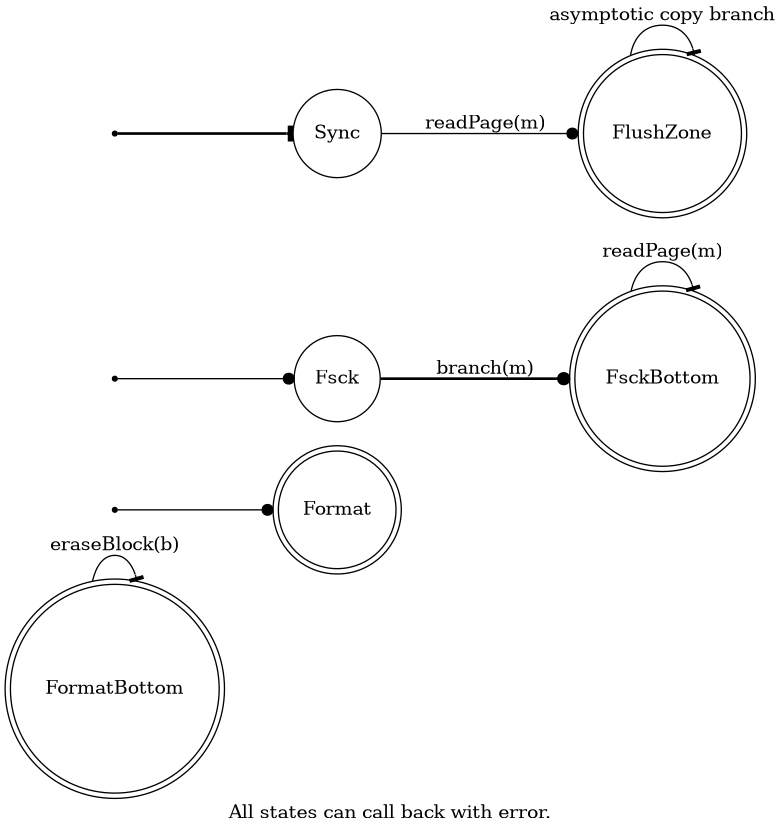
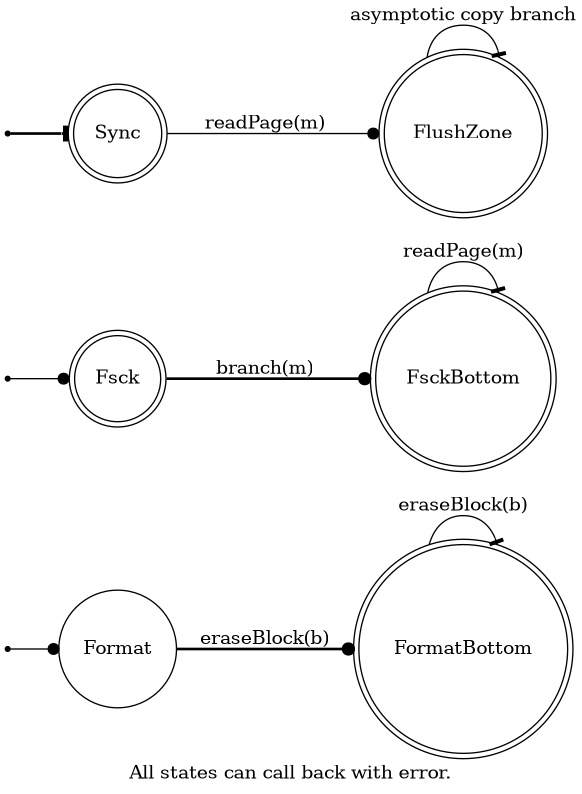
(337, 134) -> (118, 134)
(337, 379) -> (118, 379)
(337, 510) -> (118, 649)
none -> (260, 649)
